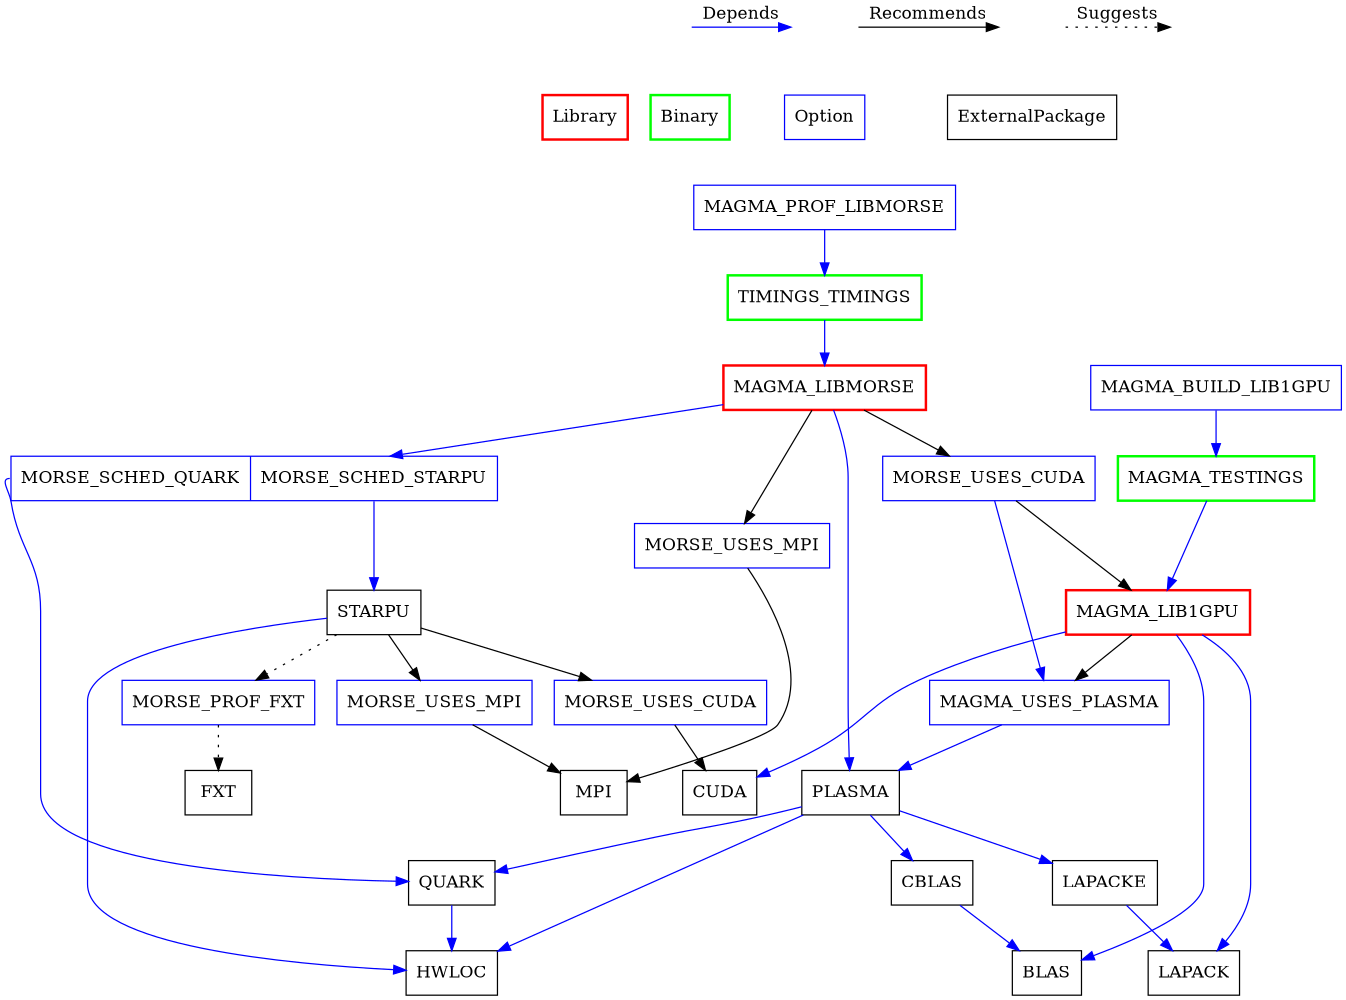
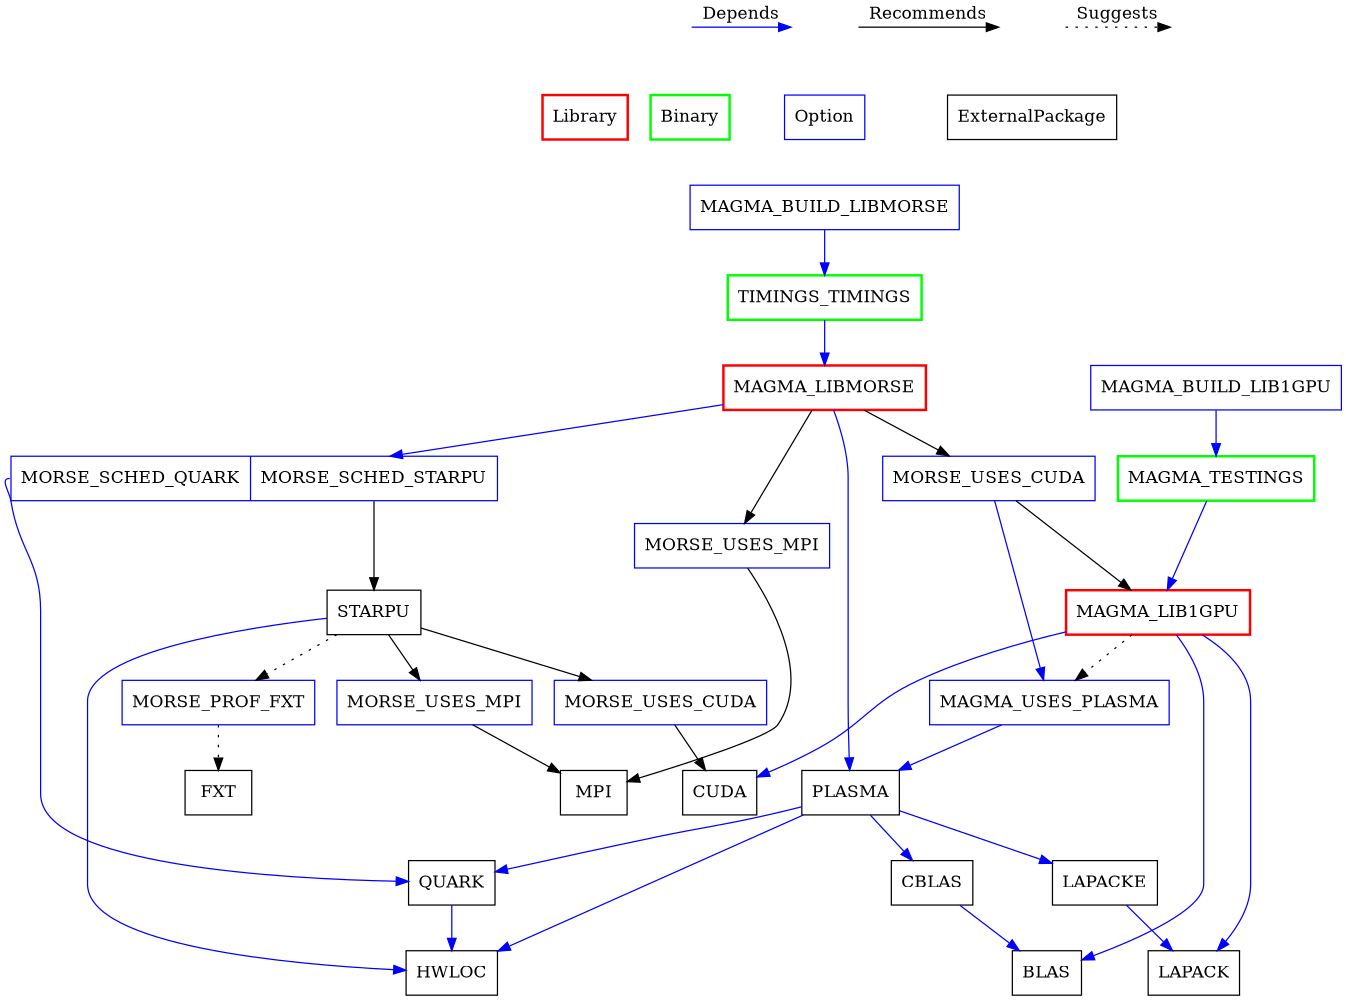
(825, 207) -> (825, 207)
(374, 539) -> (374, 539)
(1108, 654) -> (1108, 654)
